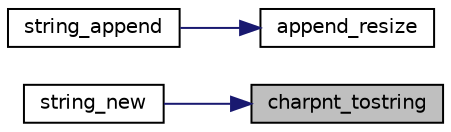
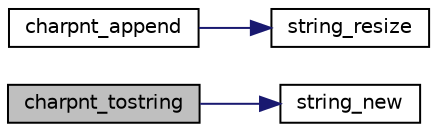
(94, 28) -> (104, 28)
(347, 28) -> (350, 28)
(197, 104) -> (230, 104)
